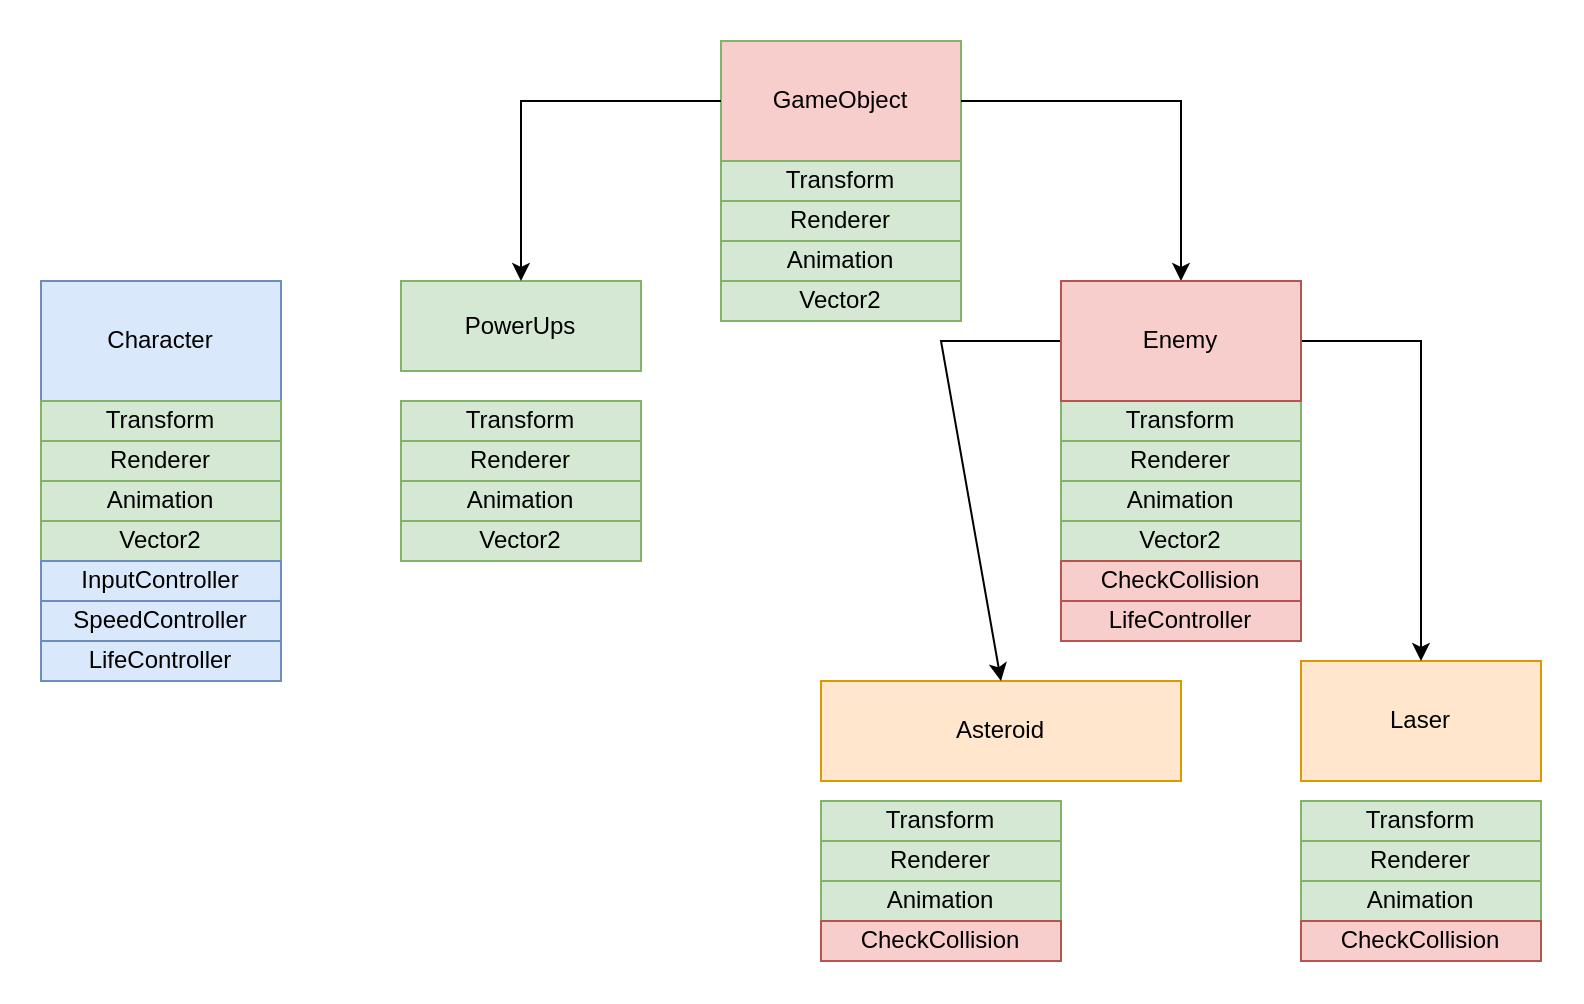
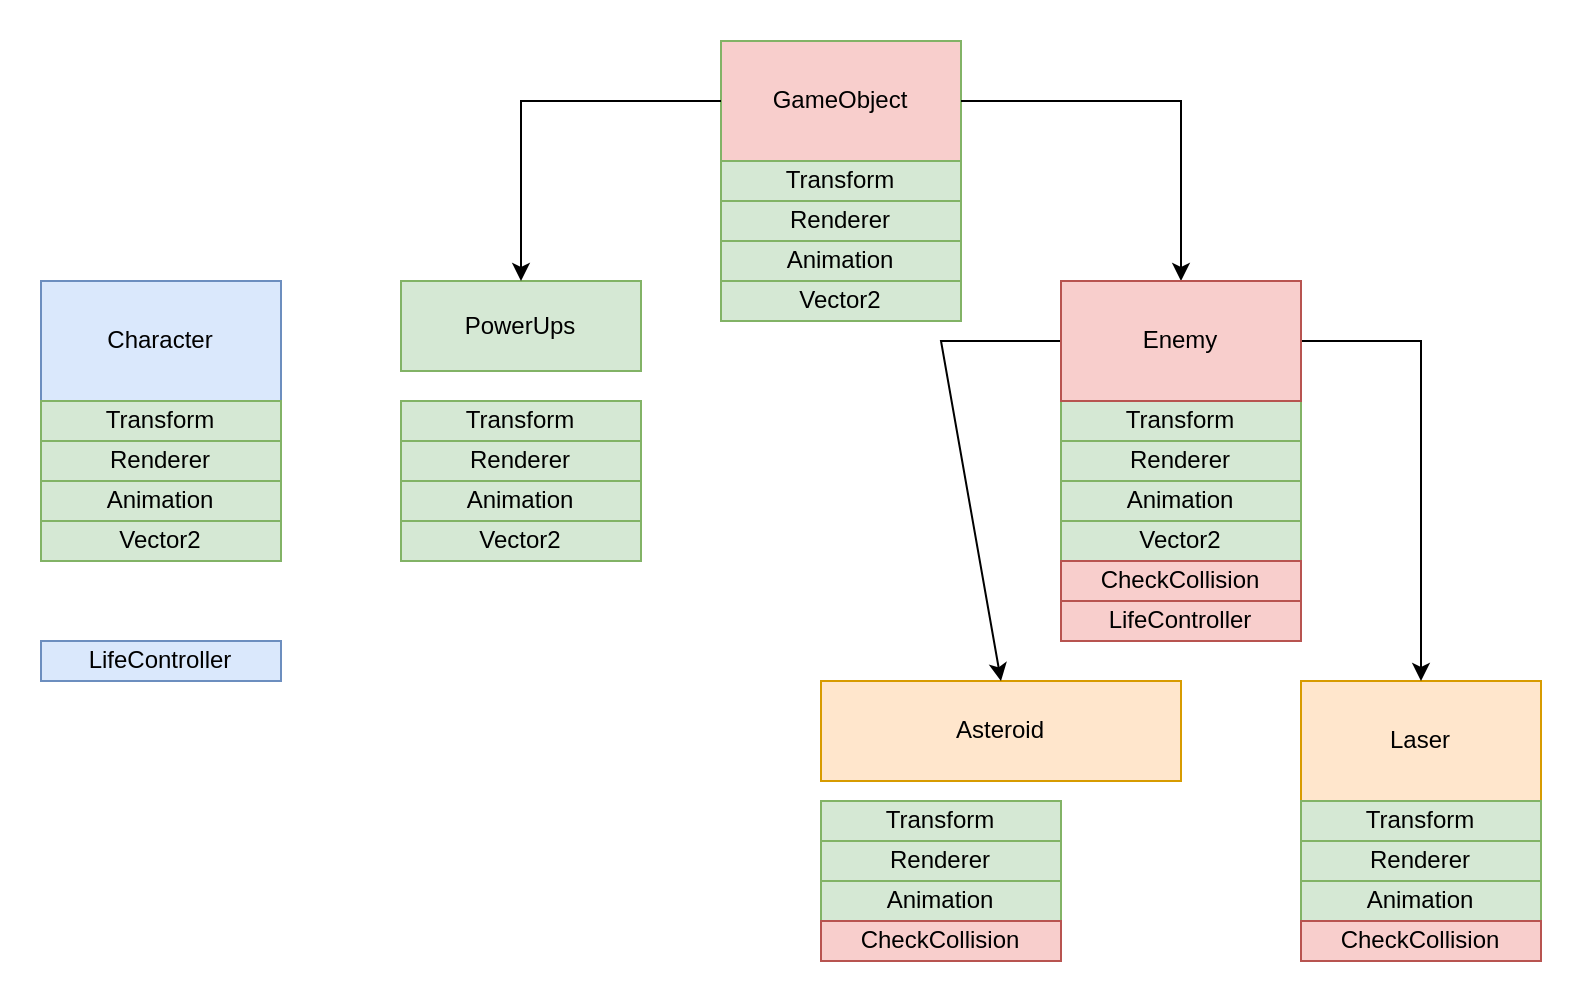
(161, 581) -> none
(161, 621) -> none
(1421, 721) -> (1421, 741)
